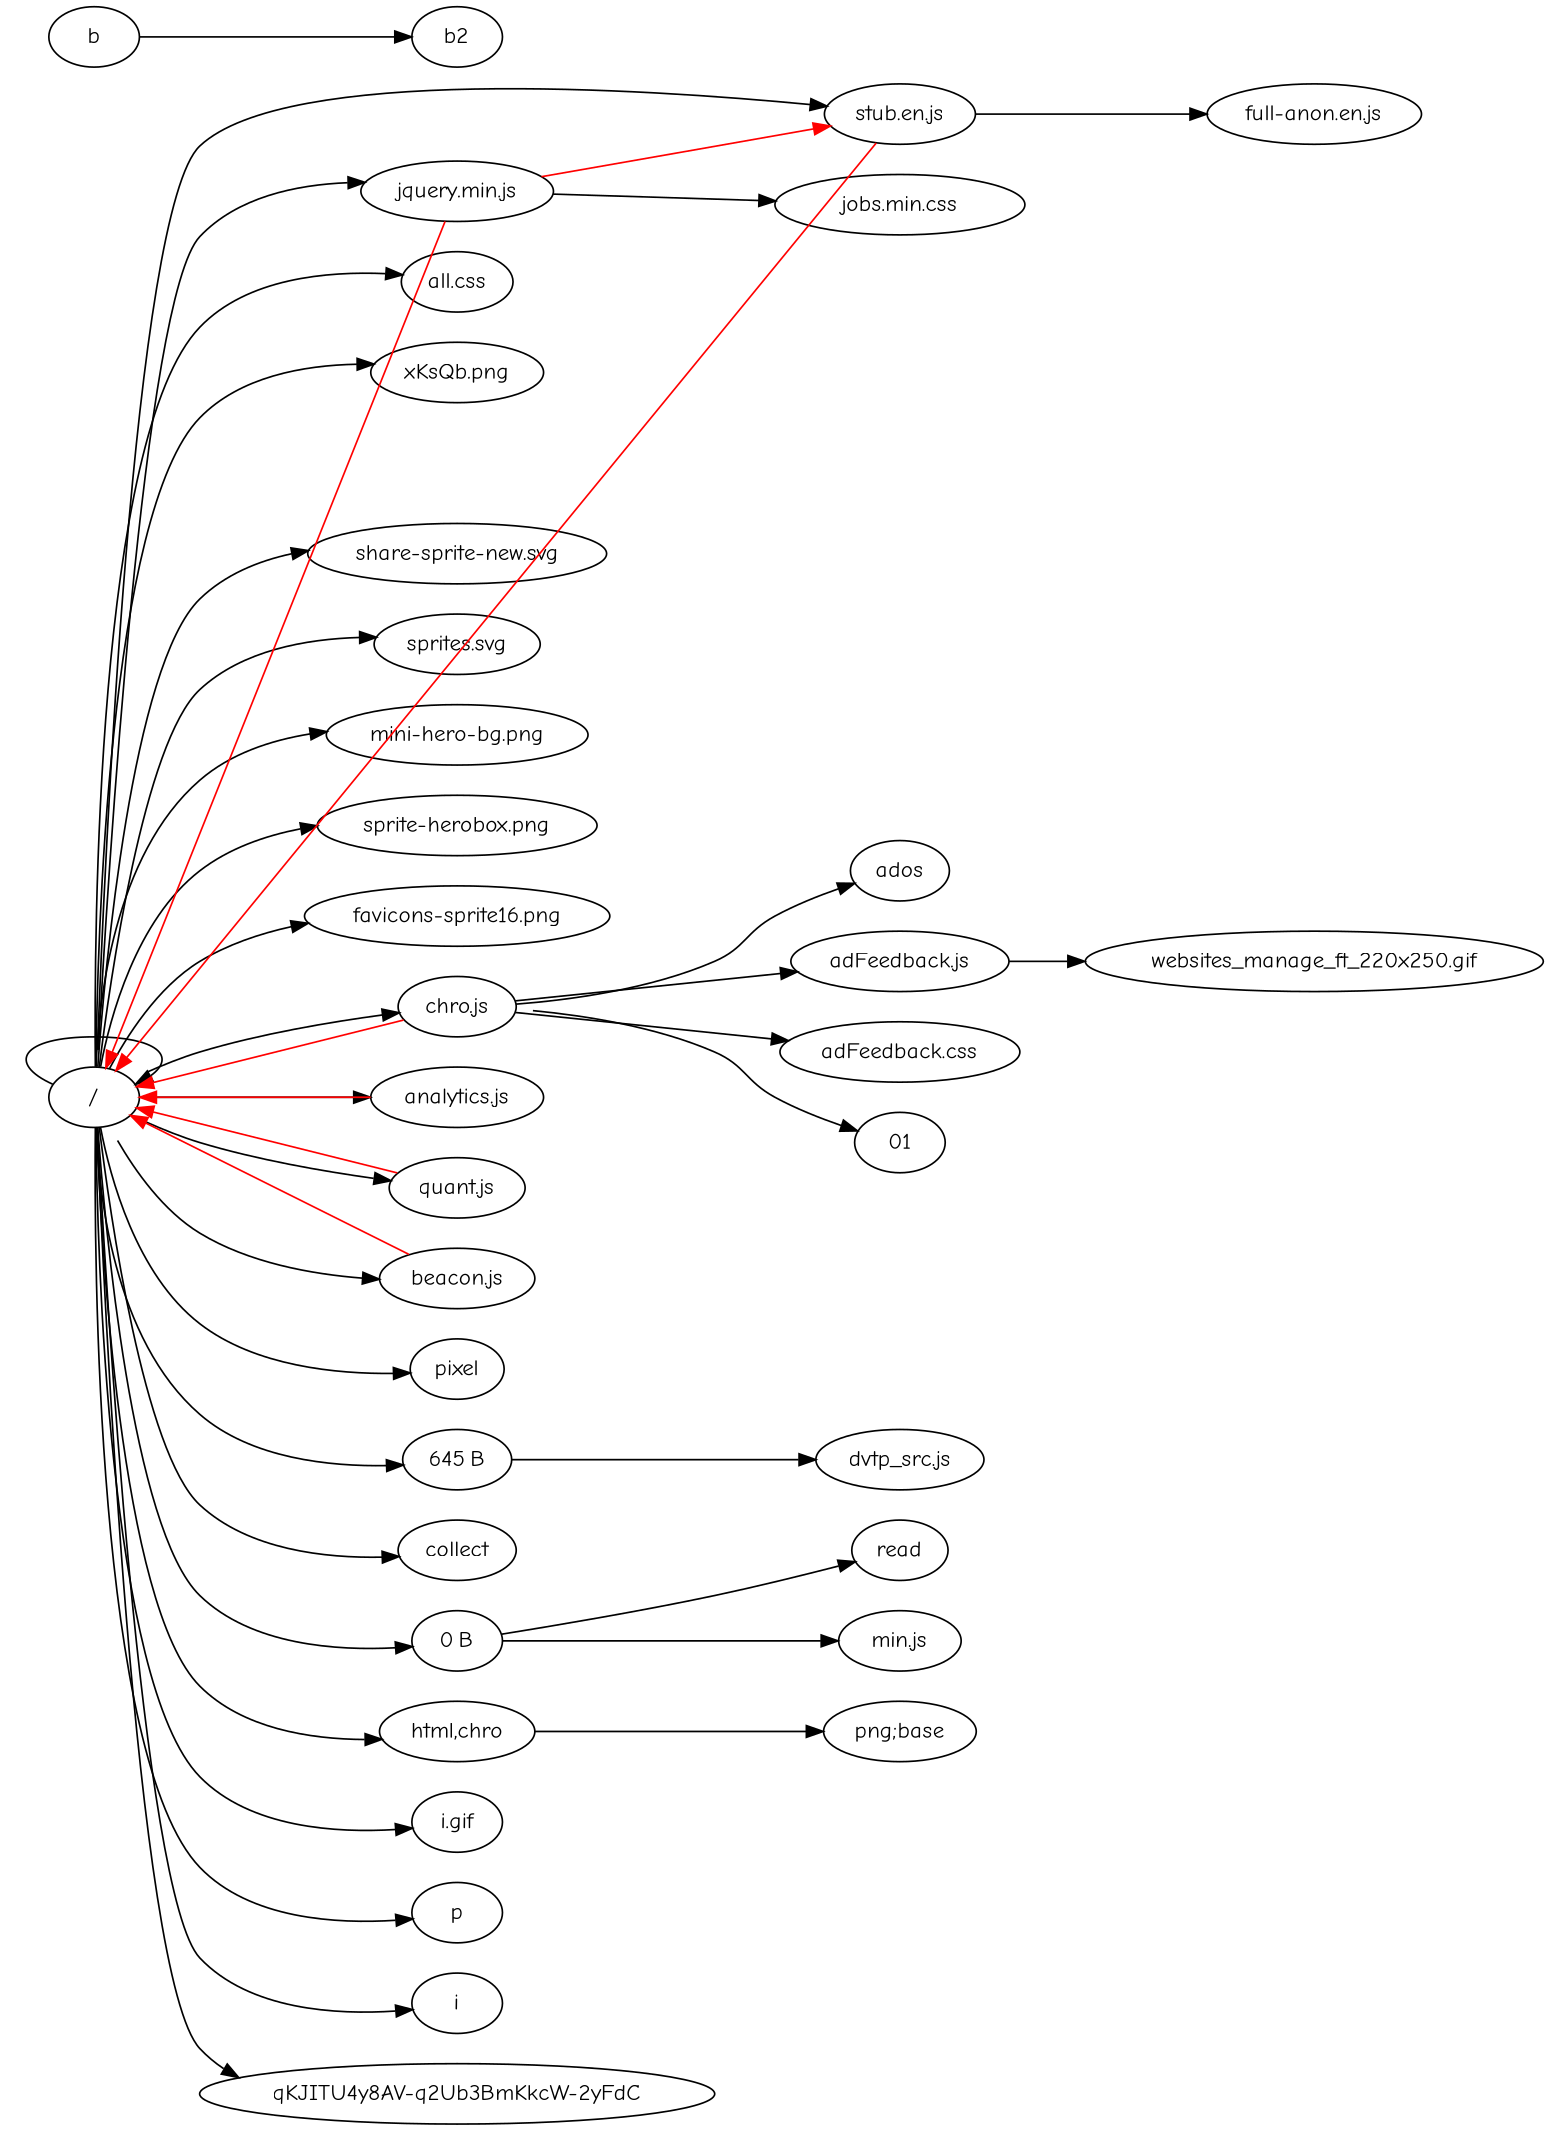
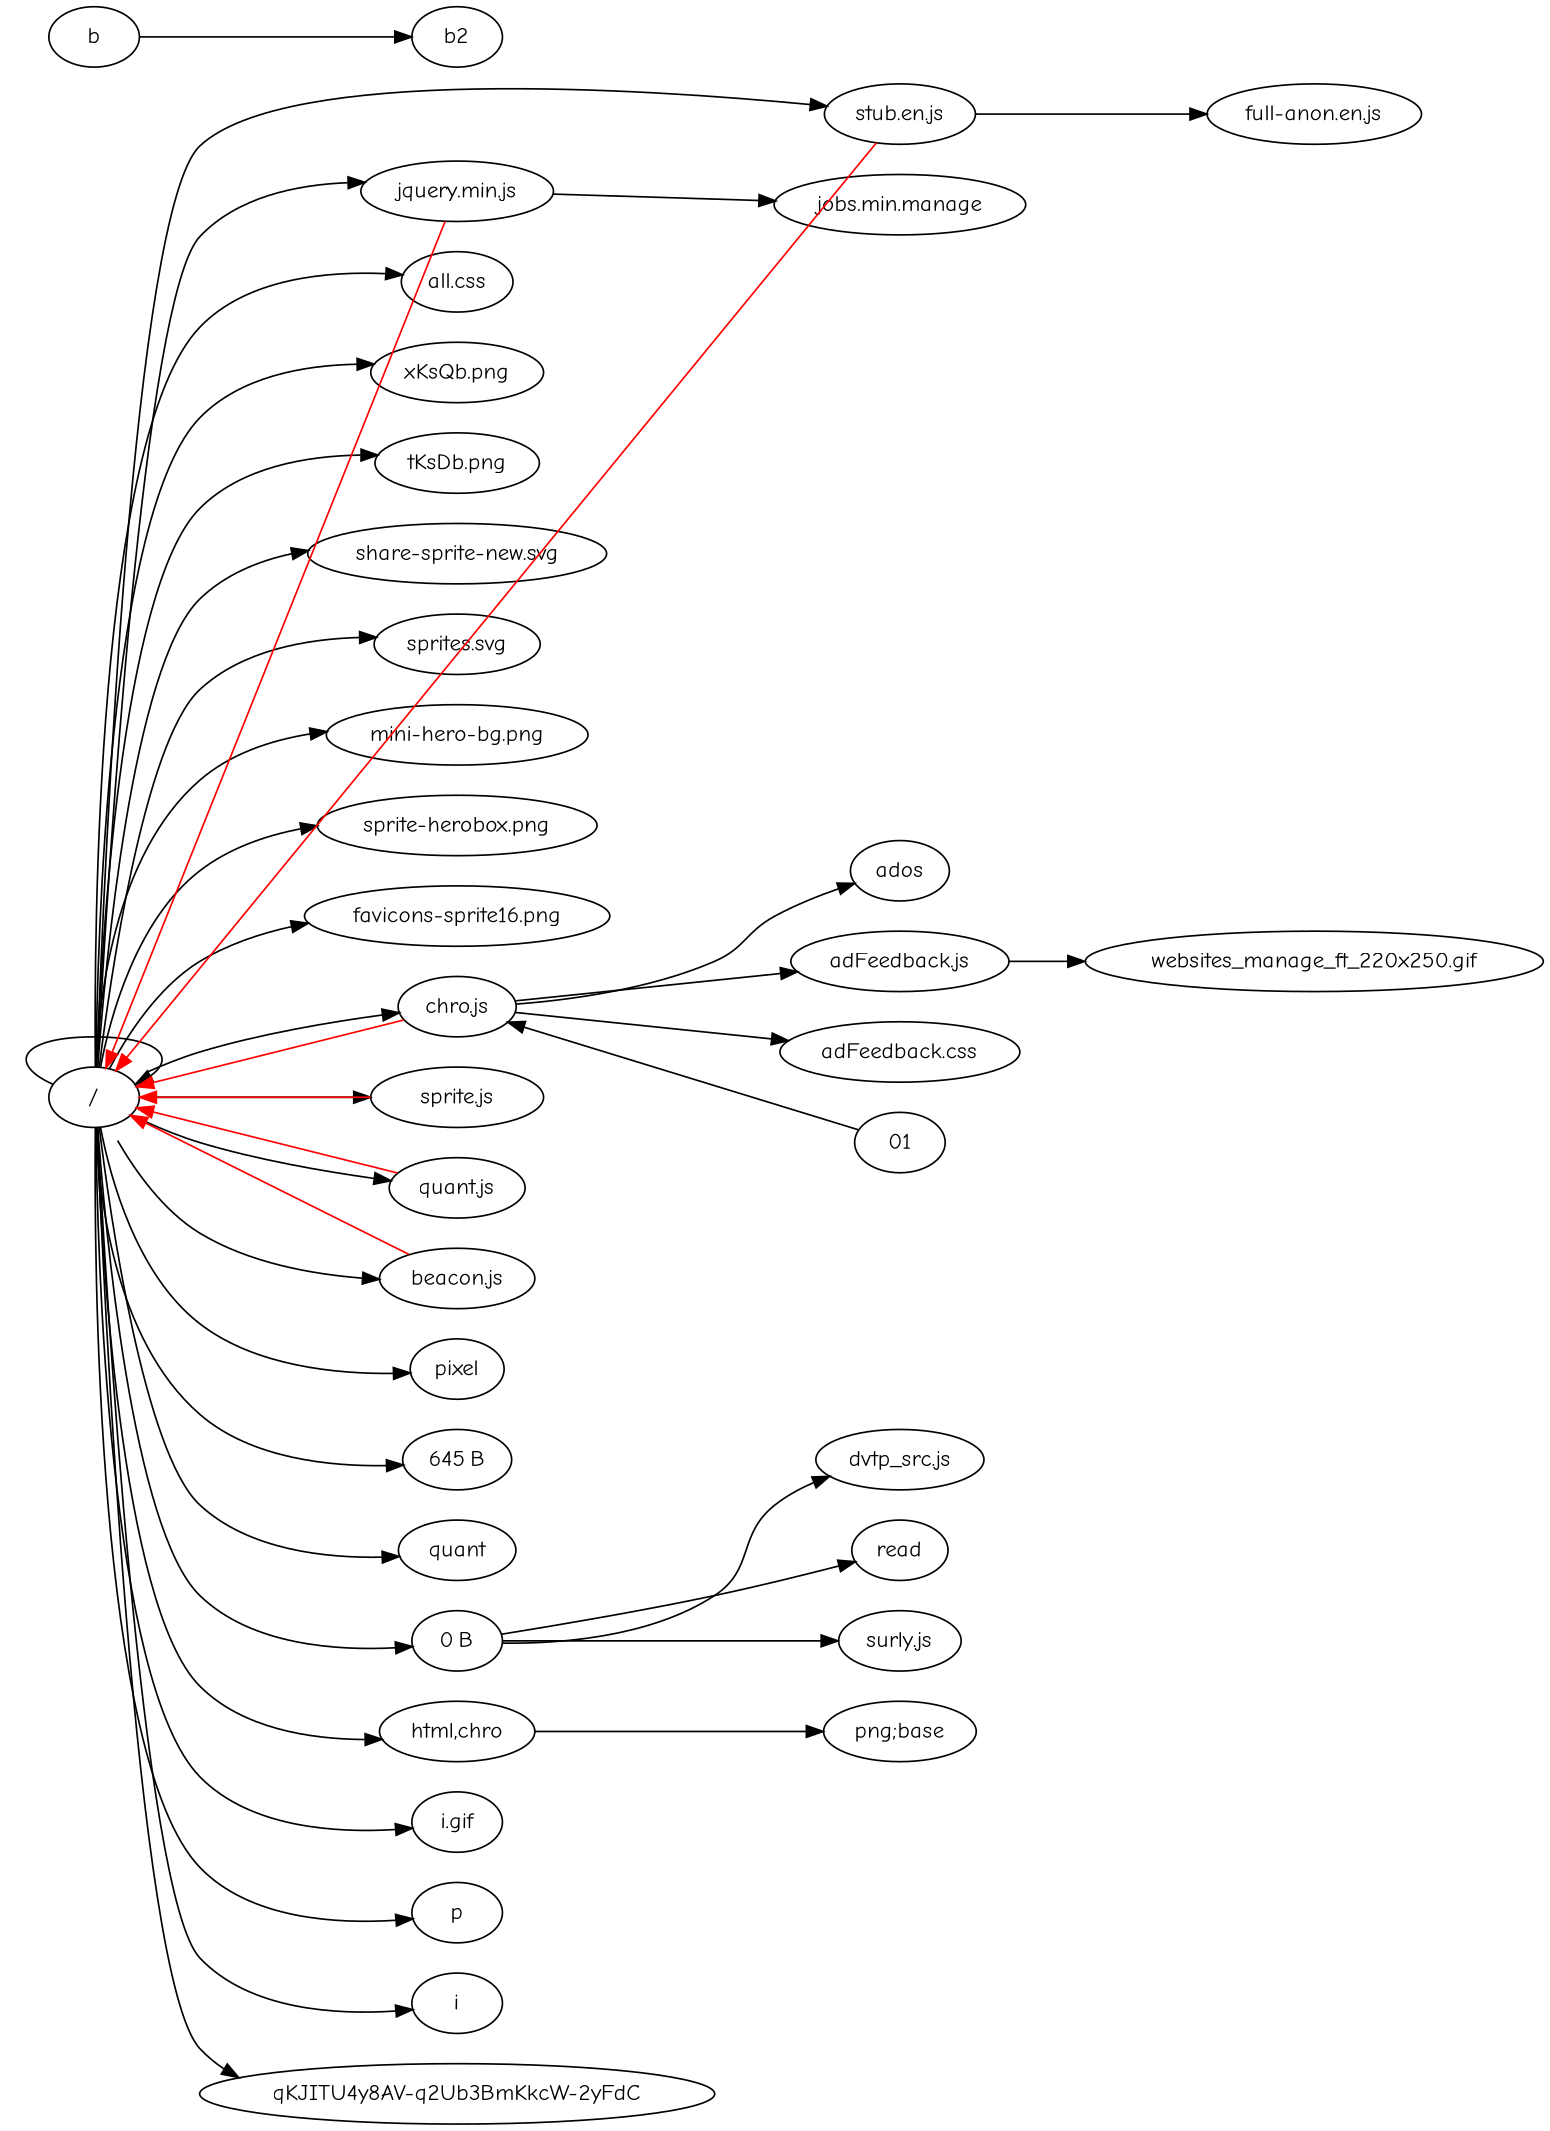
(678, 153) -> none
(900, 205) -> (900, 205)
none -> (457, 463)
(696, 1045) -> (691, 1079)
(457, 1097) -> (457, 1097)
(655, 1460) -> (678, 1614)
(457, 1550) -> (457, 1550)
(900, 1641) -> (900, 1641)
